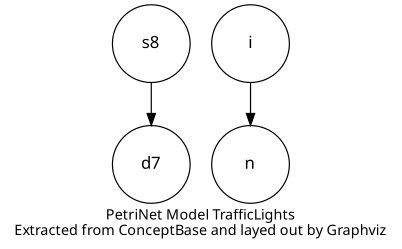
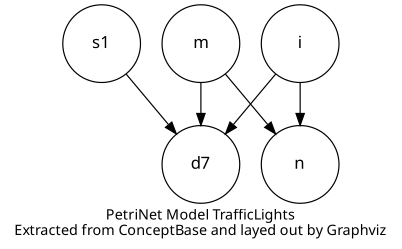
(151, 44) -> (102, 44)
none -> (201, 44)
none -> (256, 98)
